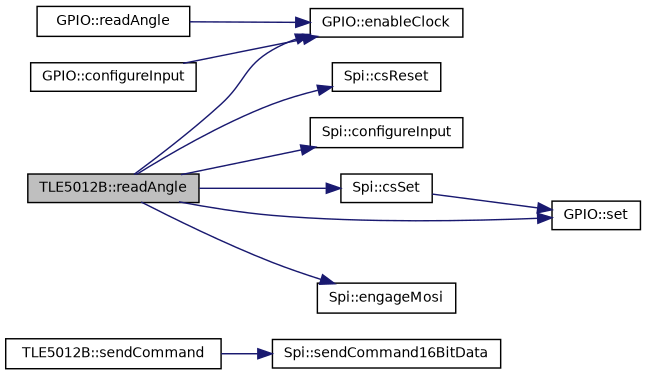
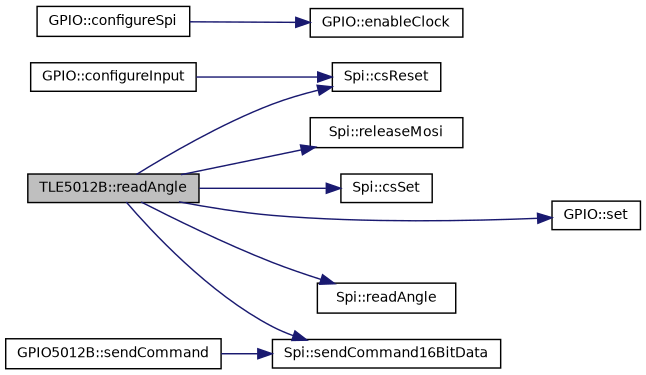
(113, 21) -> (113, 21)
(243, 51) -> (257, 77)
(217, 108) -> (202, 278)
(387, 133) -> (387, 133)
(485, 201) -> none
(387, 298) -> (387, 298)
(113, 354) -> (113, 354)
